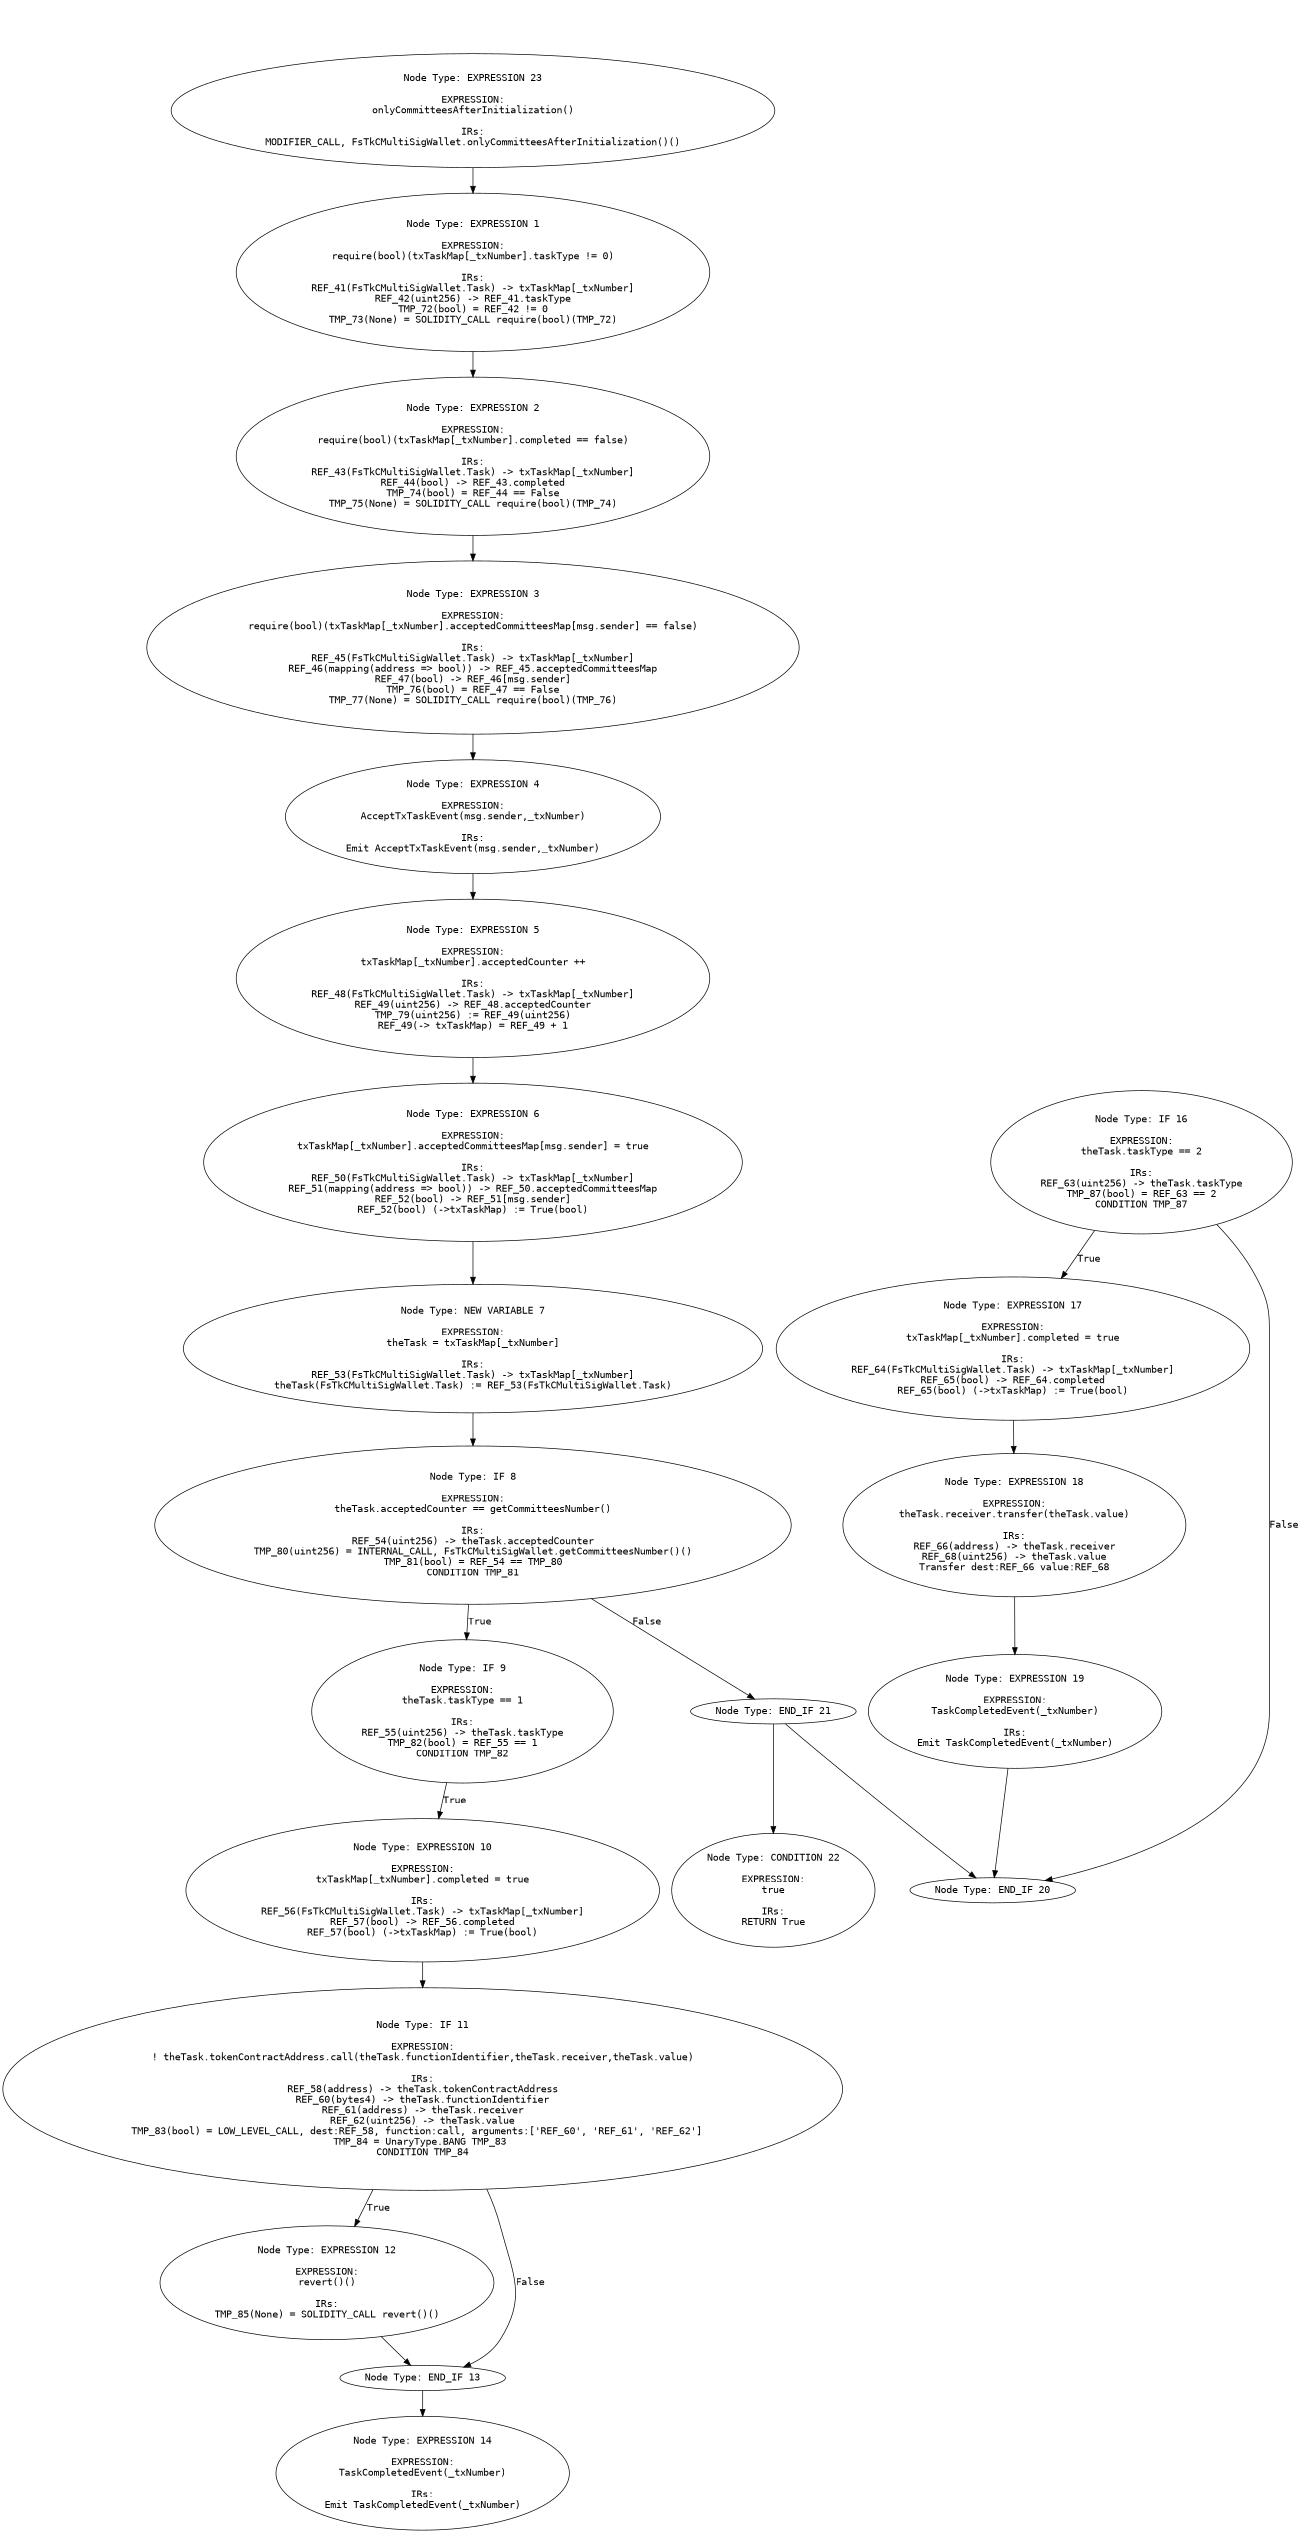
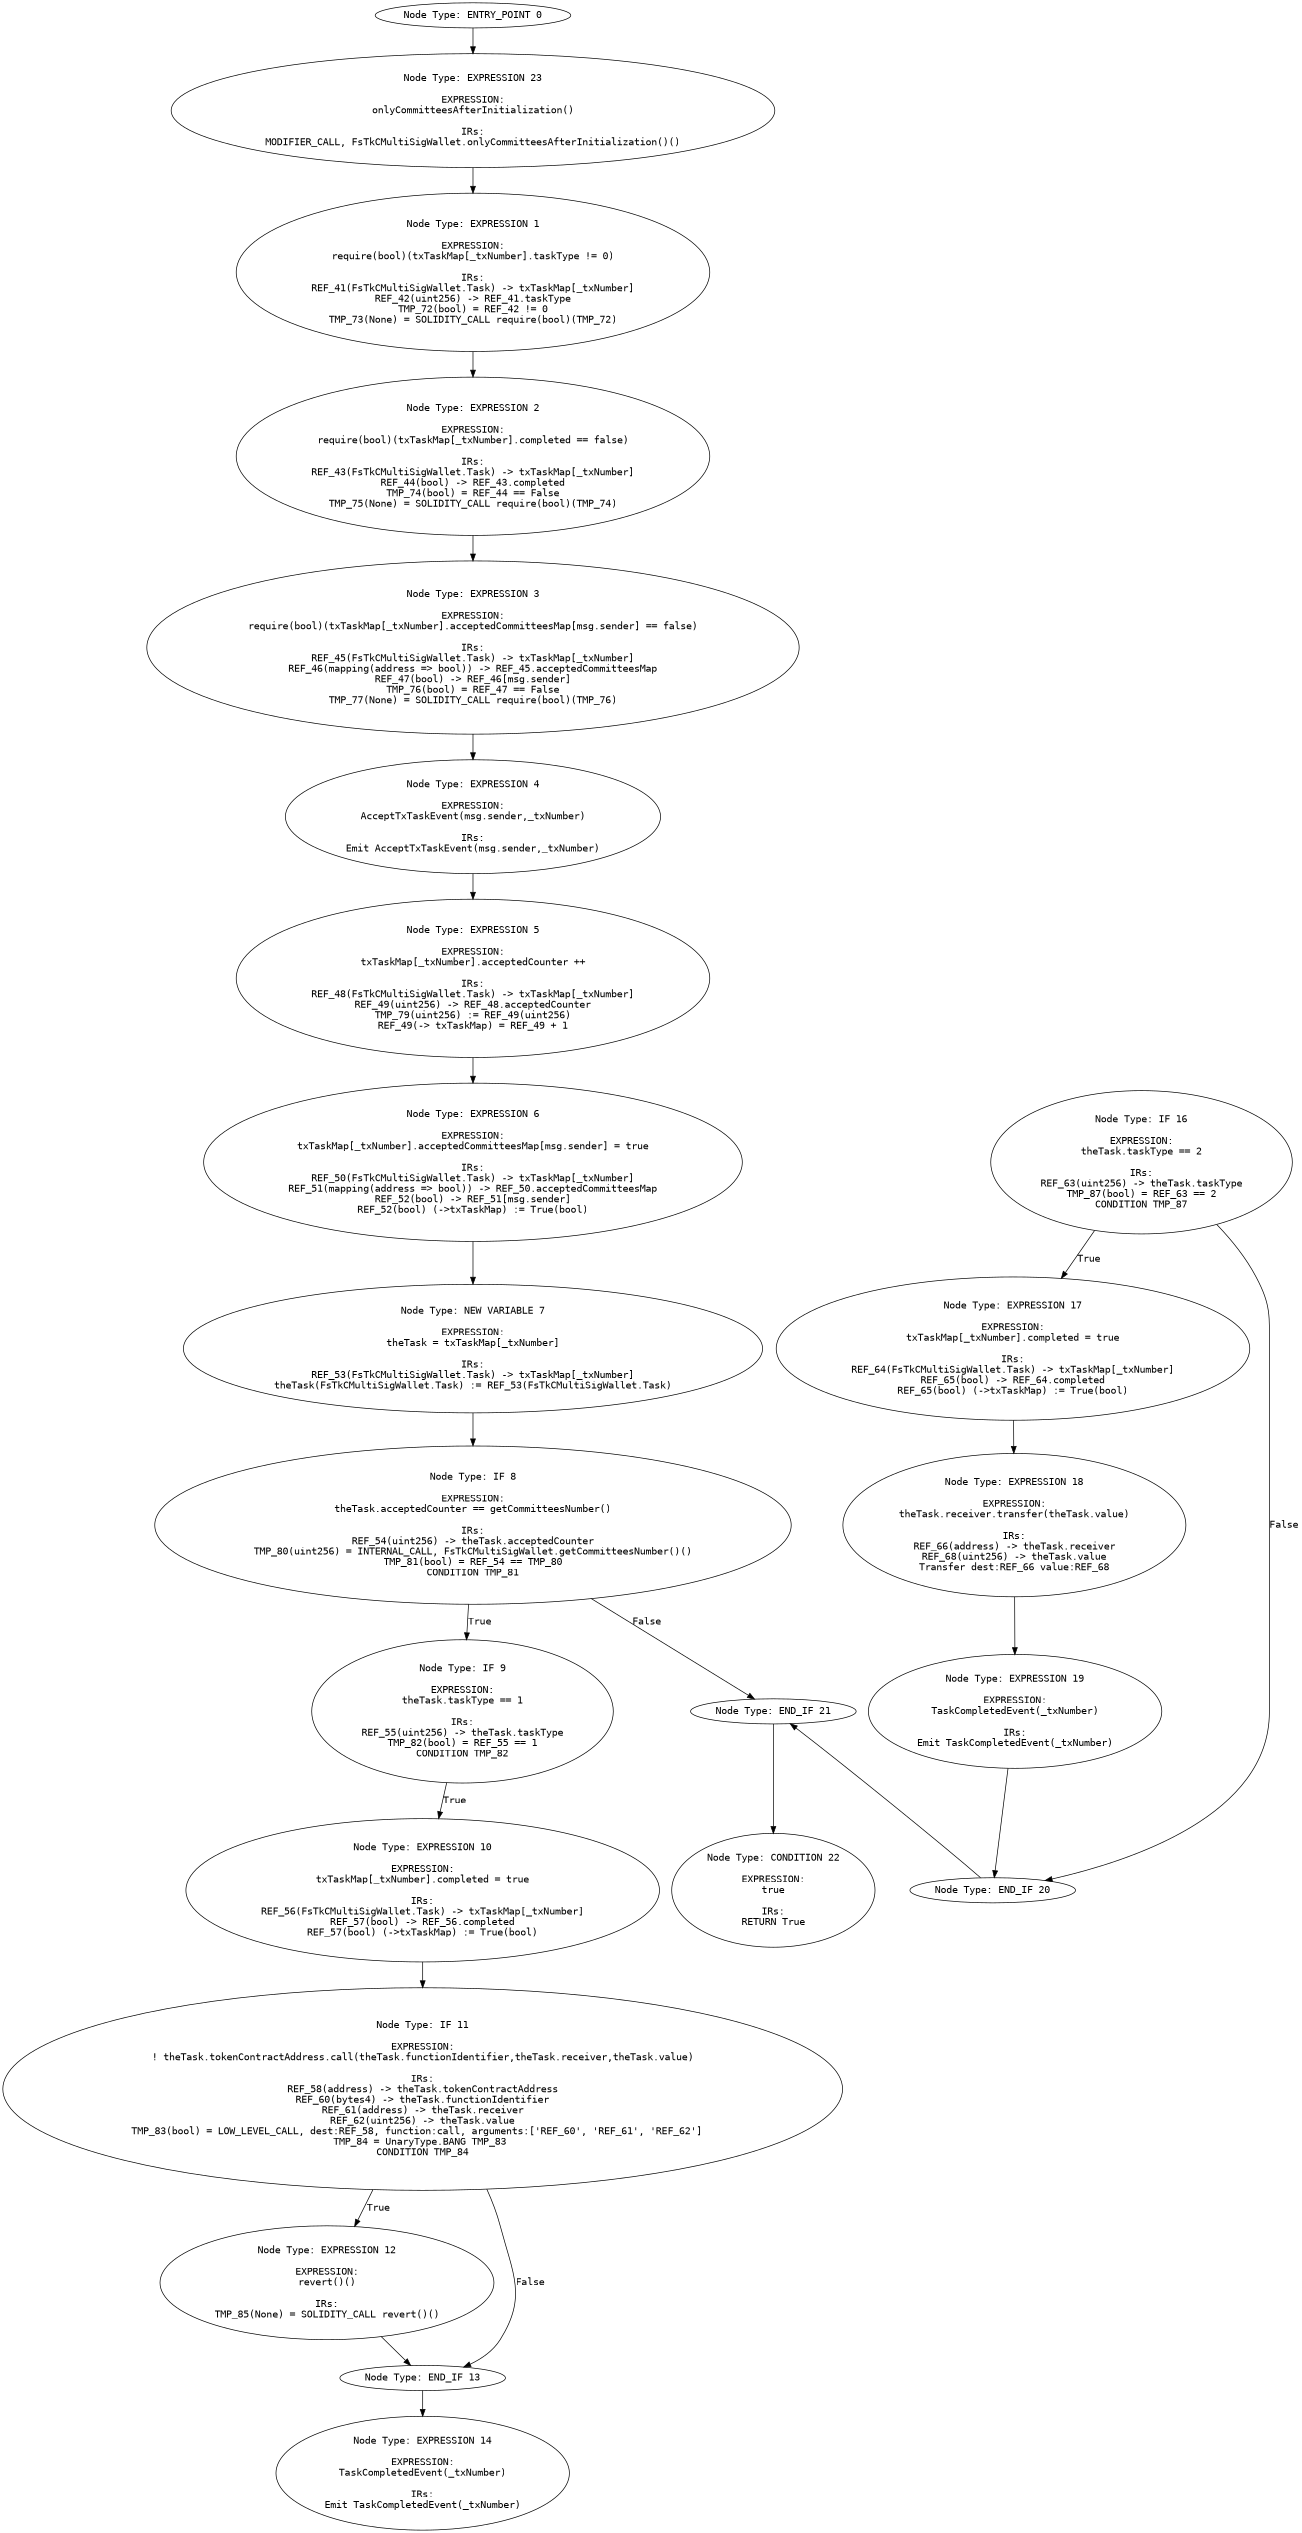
none -> (473, 15)
(877, 1800) -> (889, 1802)
